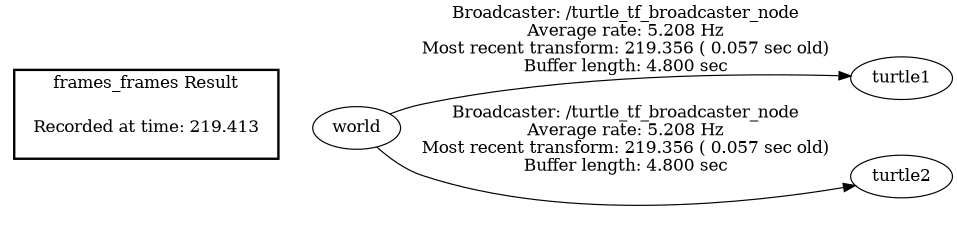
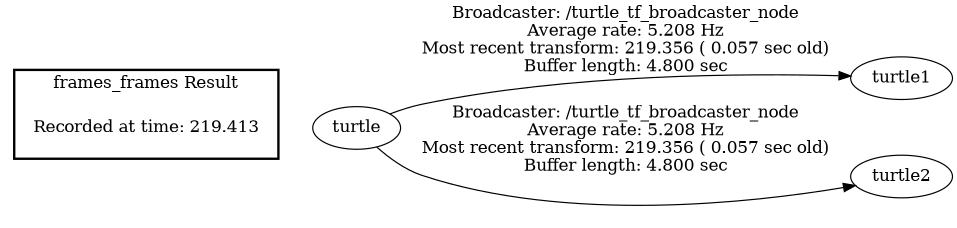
(357, 128) -> (357, 128)
